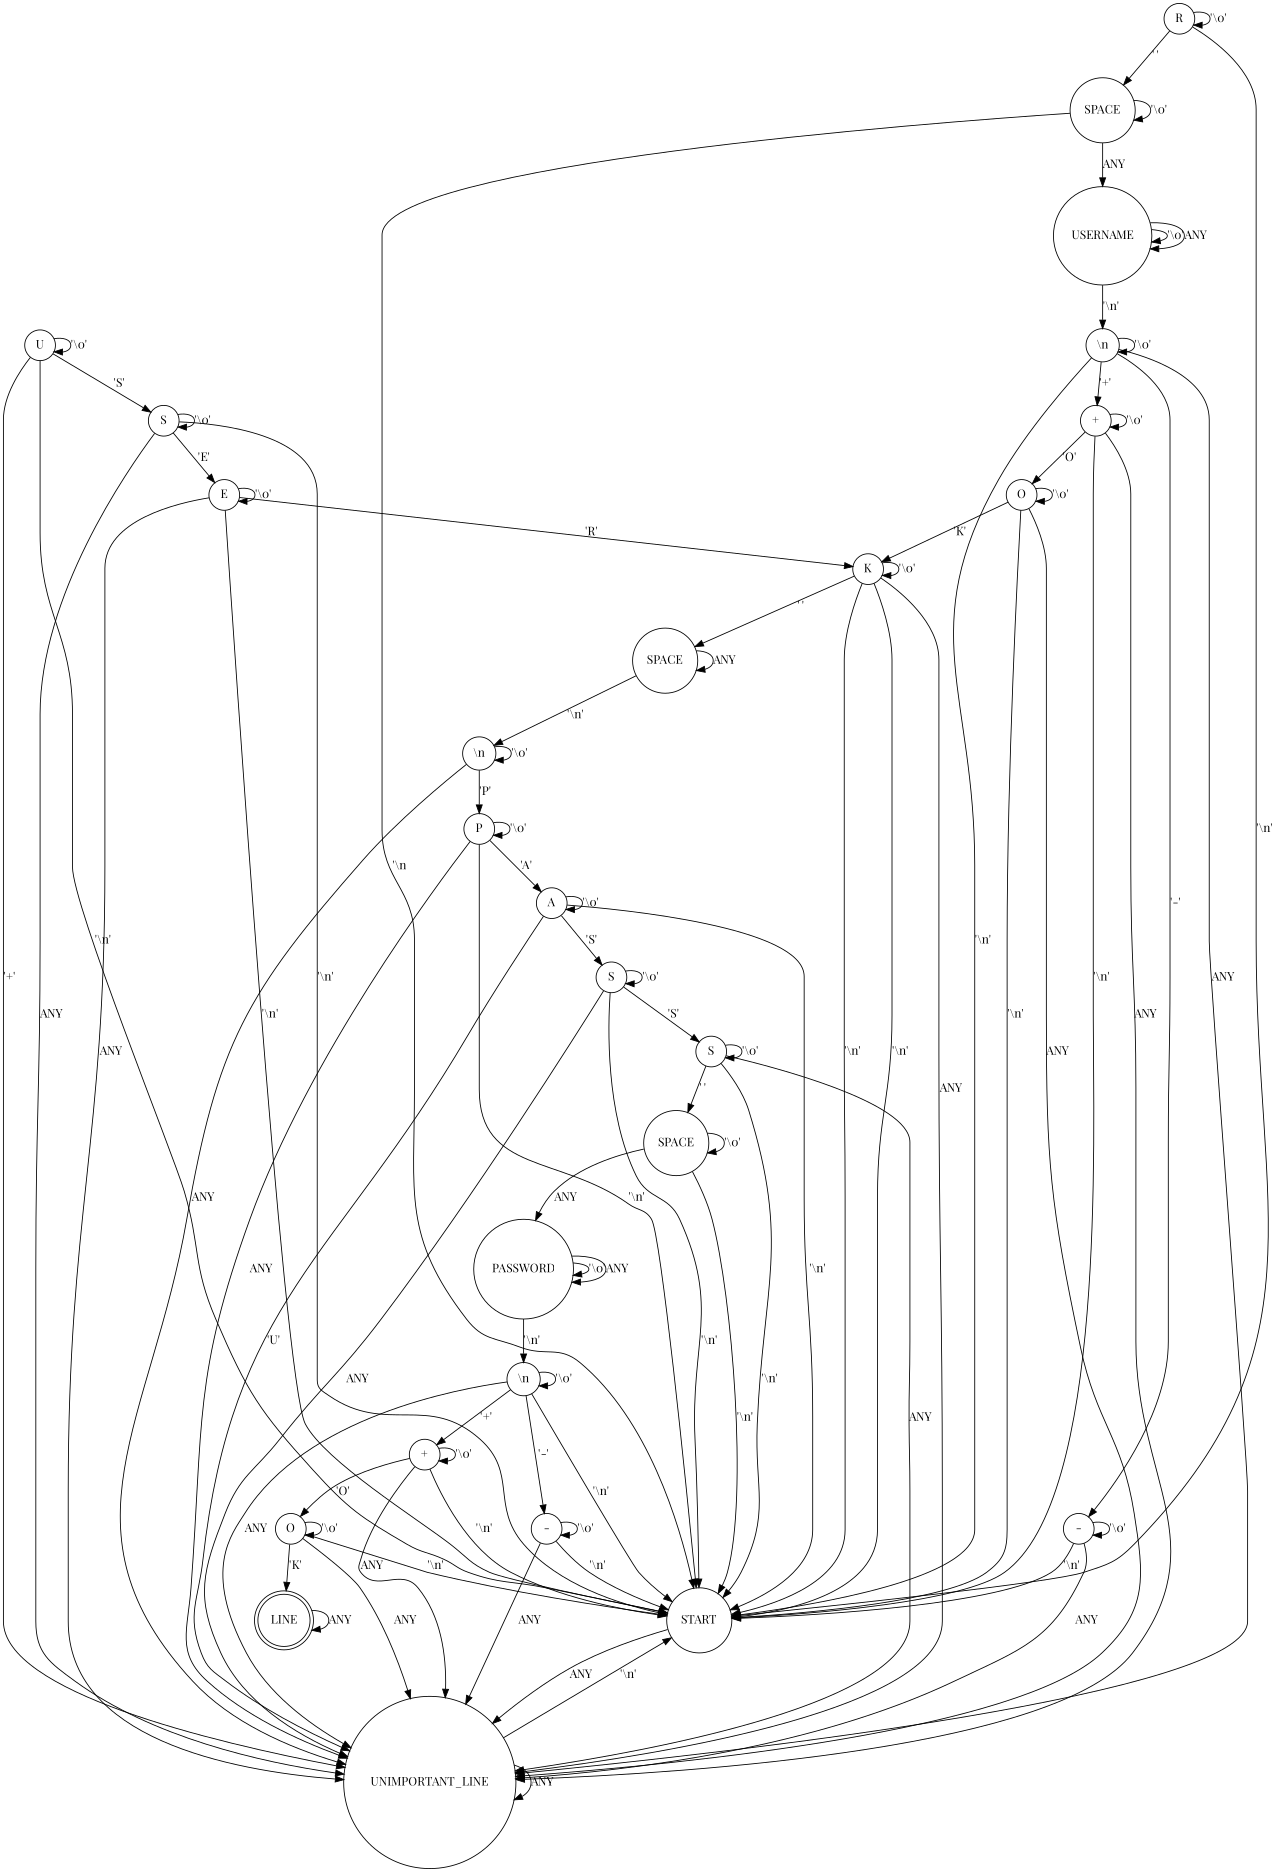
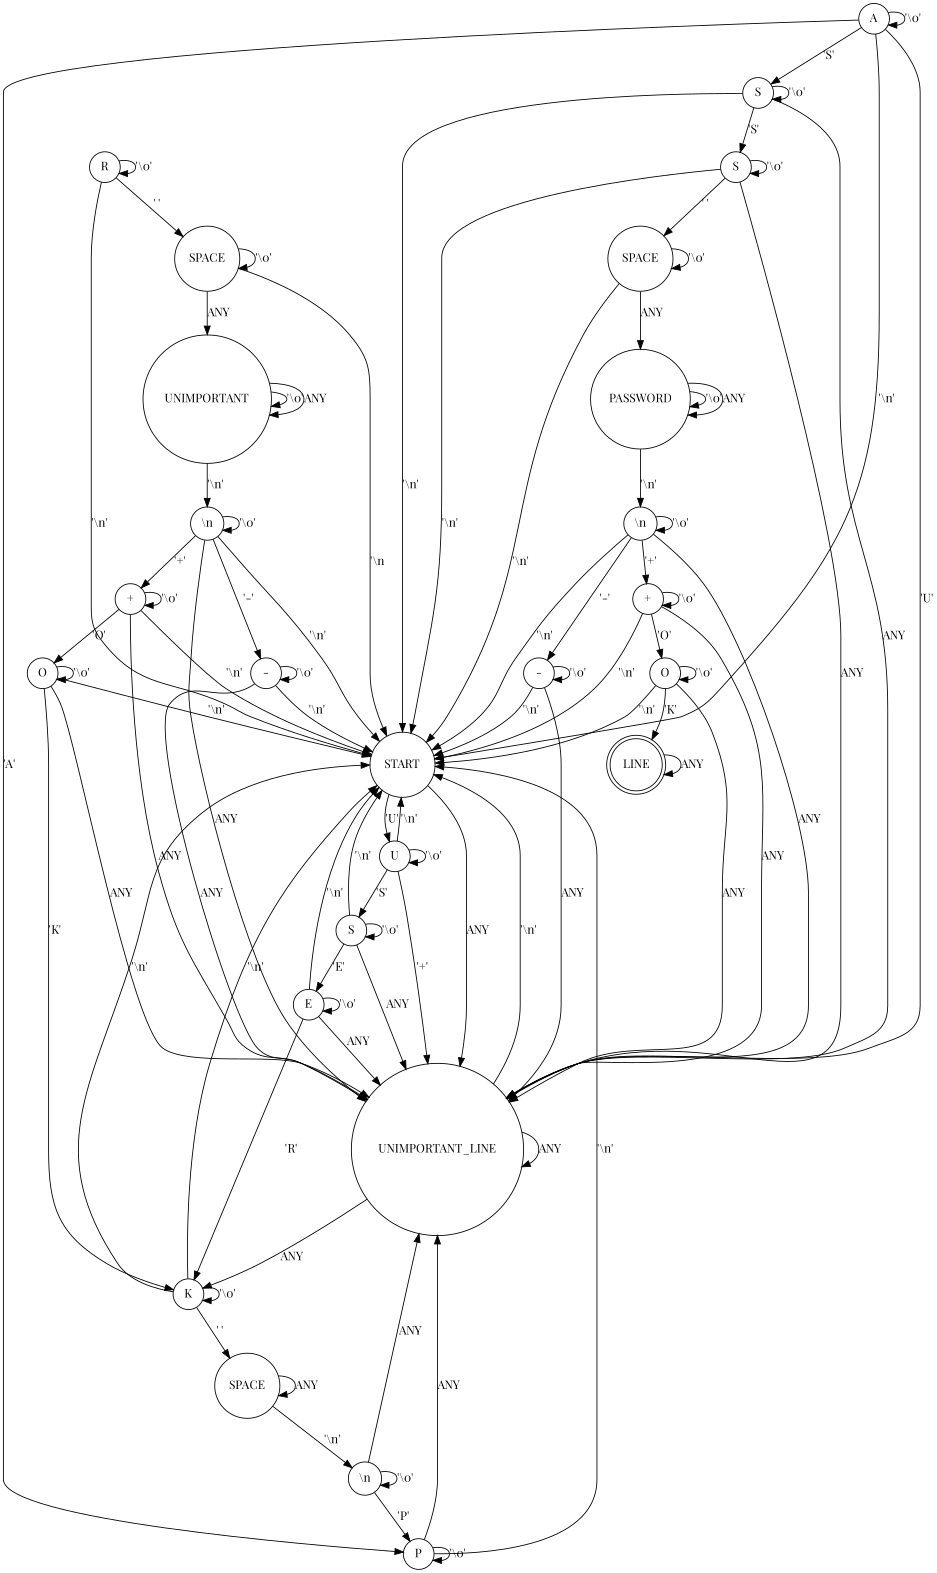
(1103, 236) -> (207, 399)
none -> (385, 814)
(512, 863) -> (3, 557)
(941, 1320) -> (291, 1246)
